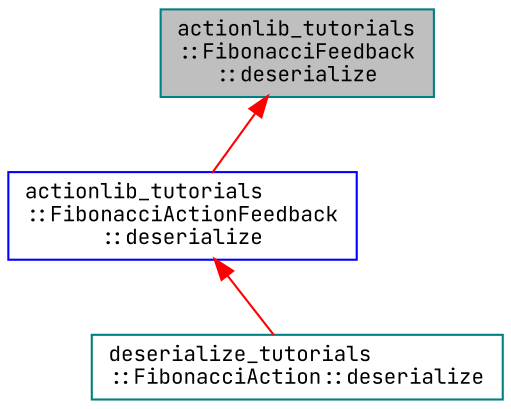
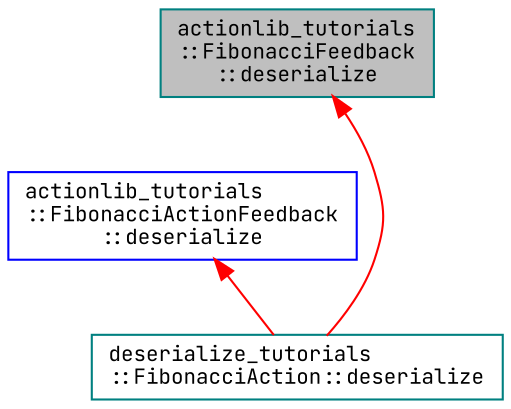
(234, 143) -> (382, 228)
